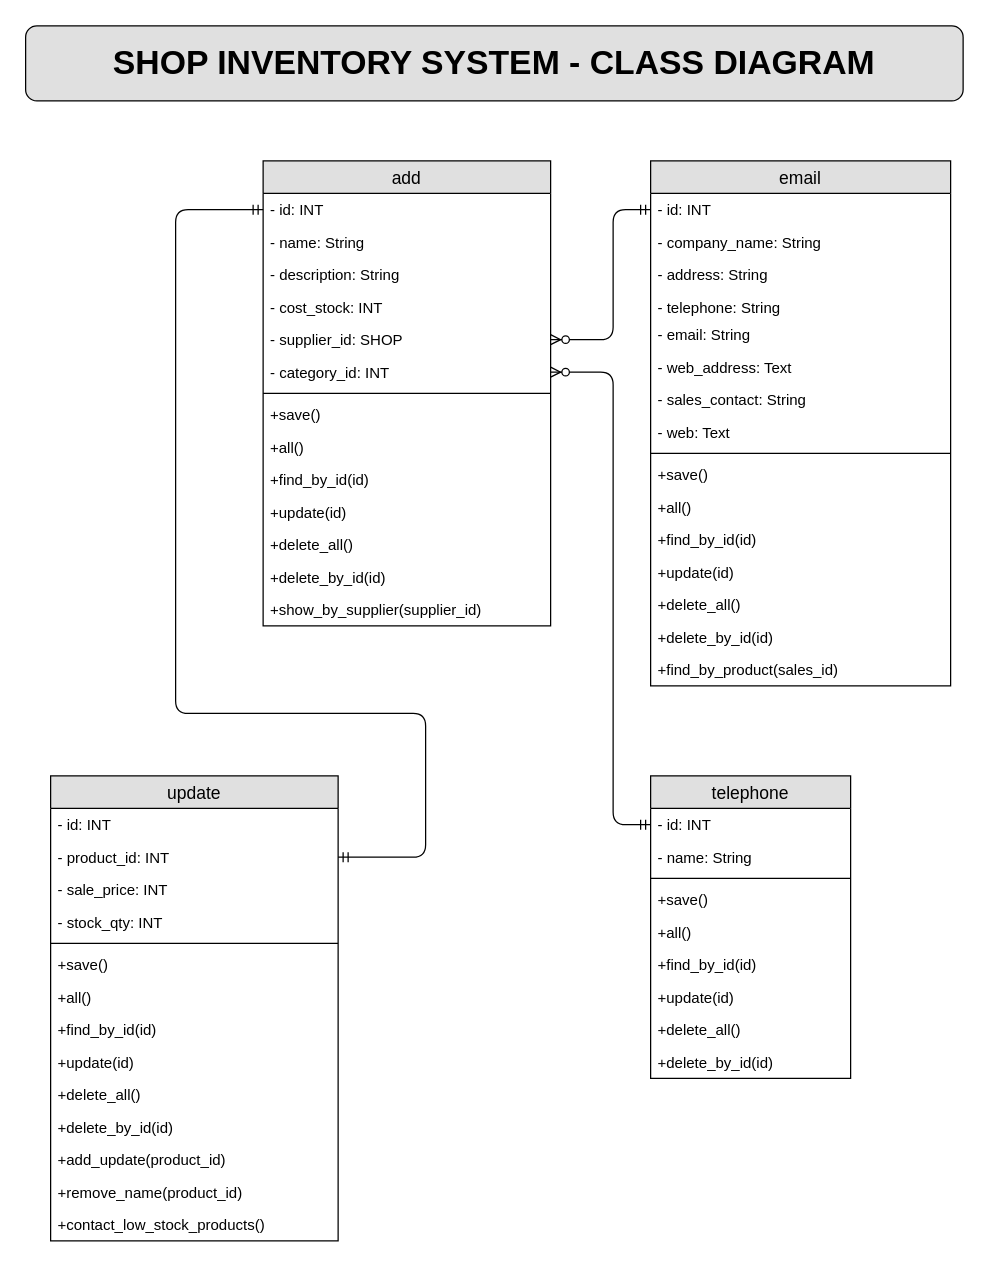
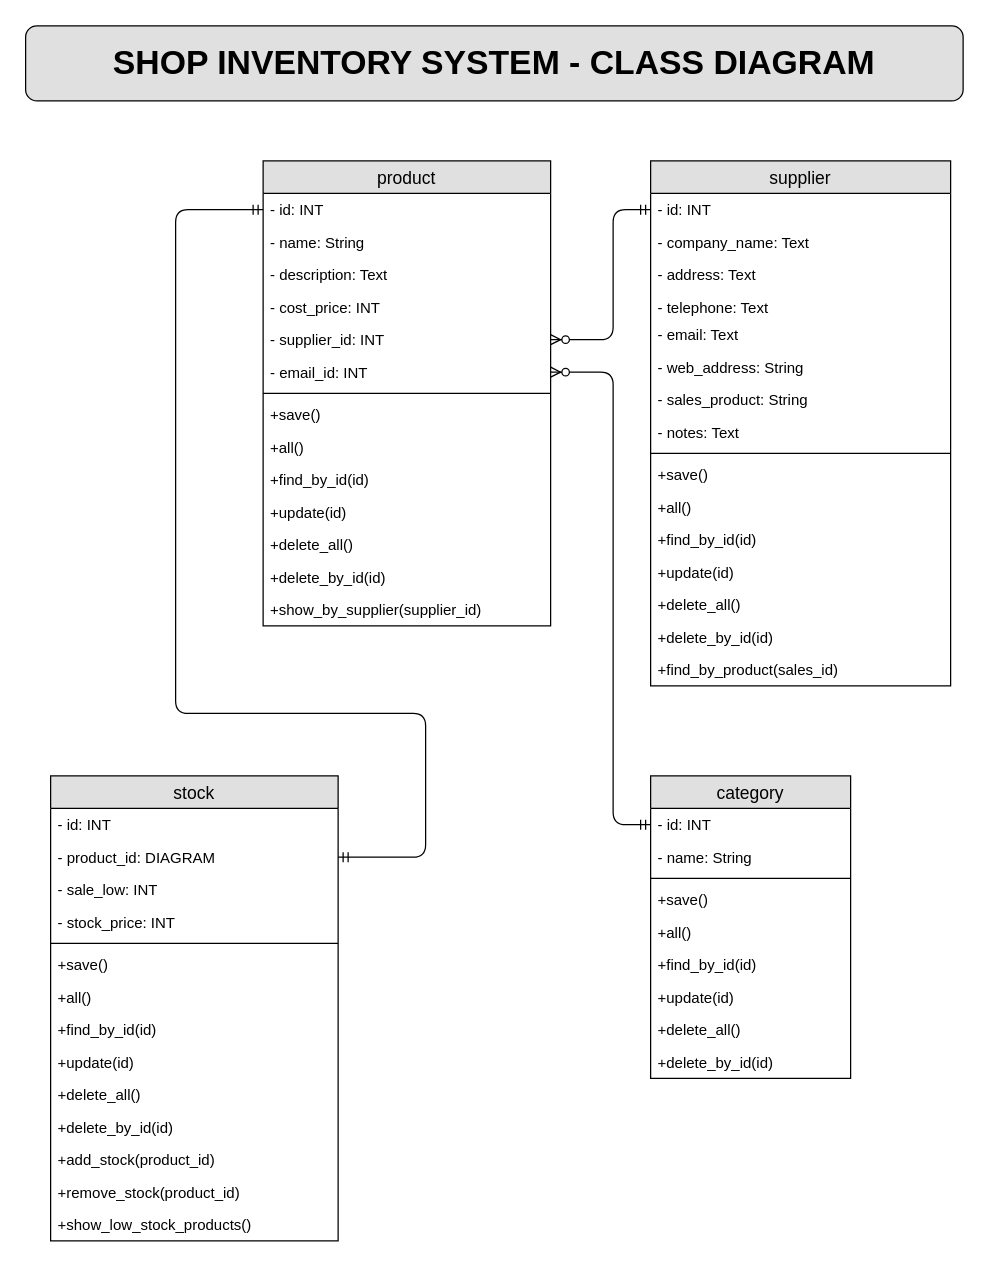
(406, 178) -> (406, 178)
(800, 178) -> (800, 178)
(742, 243) -> (736, 243)
(347, 275) -> (340, 275)
(721, 275) -> (715, 275)
(336, 308) -> (334, 308)
(728, 308) -> (721, 308)
(709, 335) -> (702, 335)
(338, 340) -> (334, 340)
(731, 368) -> (738, 368)
(338, 373) -> (321, 373)
(744, 400) -> (744, 400)
(698, 433) -> (706, 433)
(194, 793) -> (194, 793)
(750, 793) -> (750, 793)
(121, 858) -> (138, 858)
(119, 890) -> (111, 890)
(119, 923) -> (125, 923)
(152, 1160) -> (148, 1160)
(156, 1193) -> (161, 1193)
(177, 1225) -> (165, 1225)
